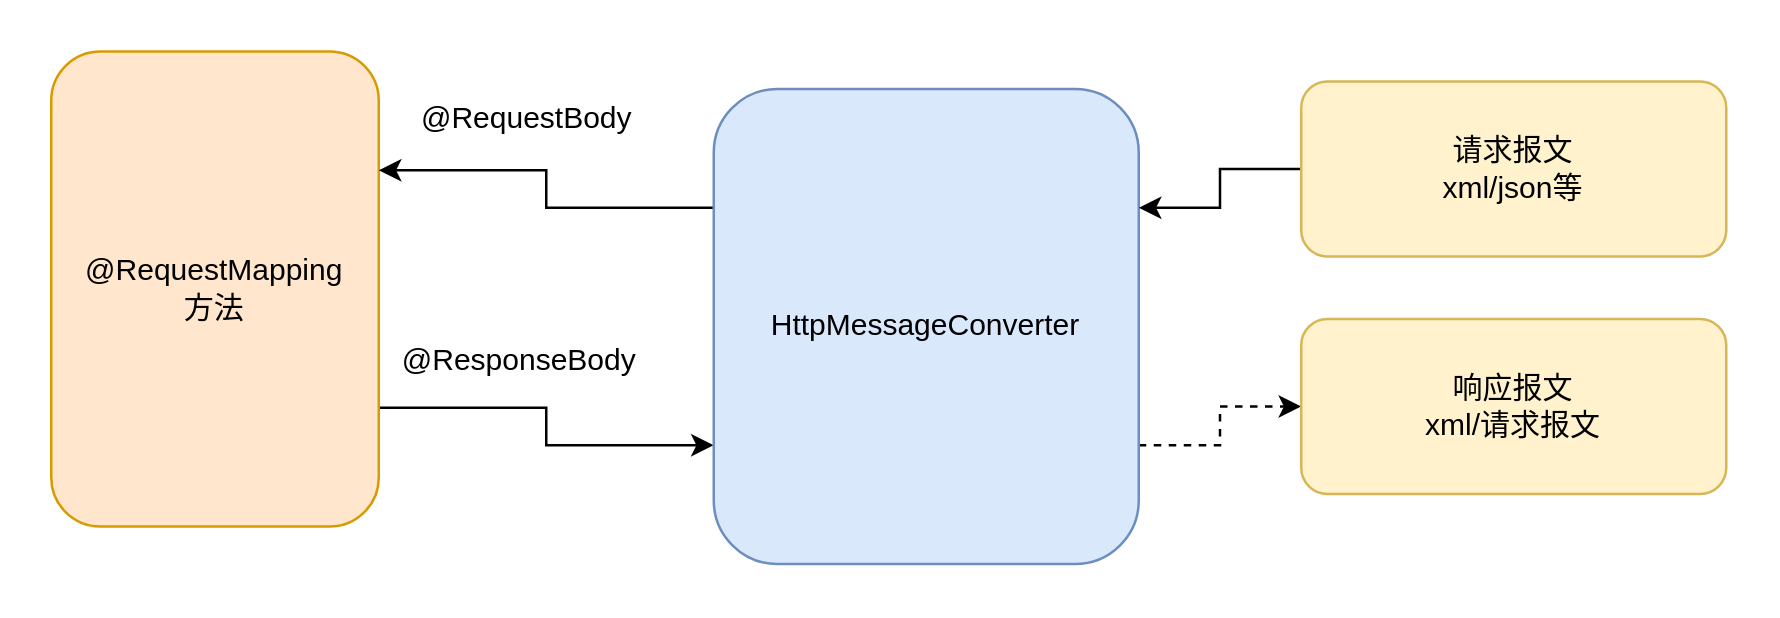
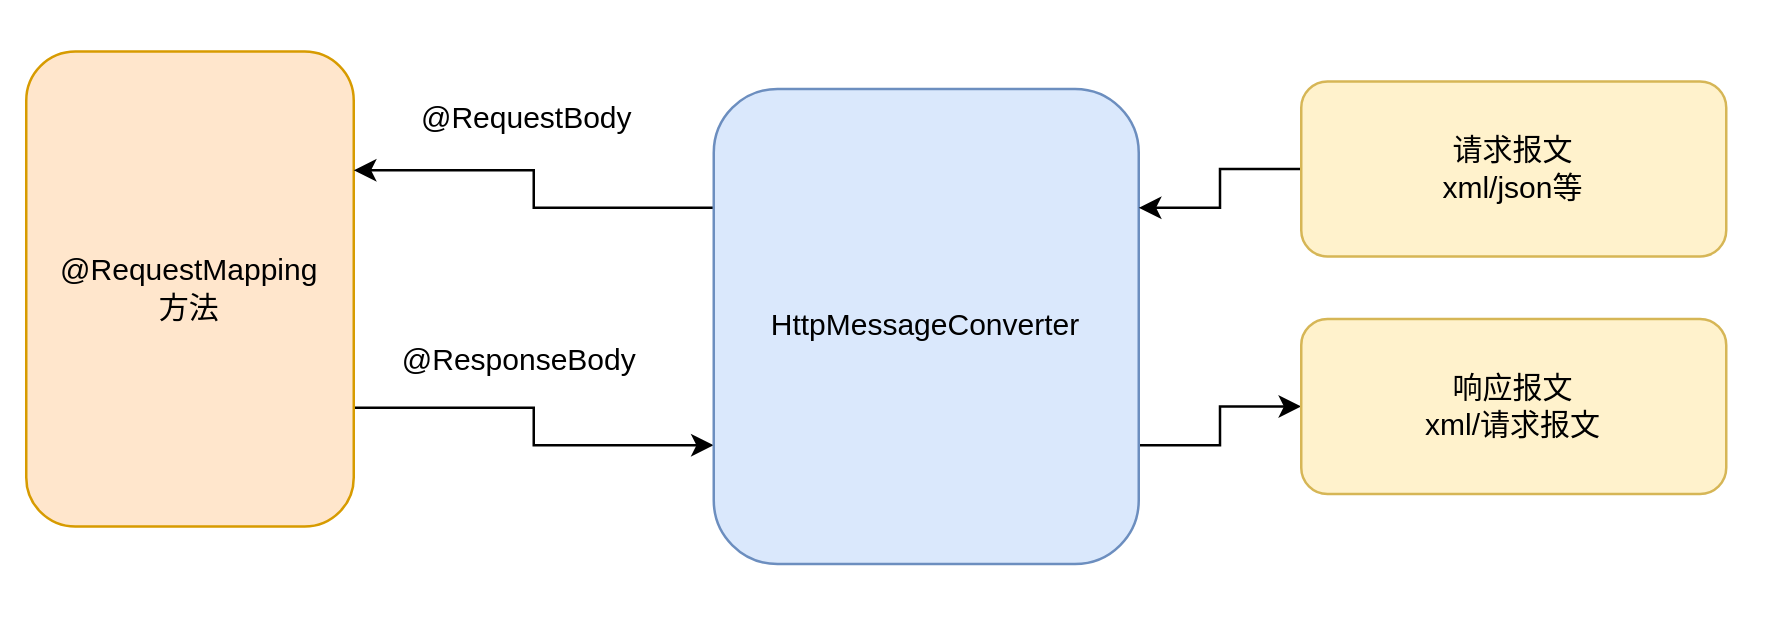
(215, 289) -> (190, 289)
(1220, 435) -> (1220, 435)
